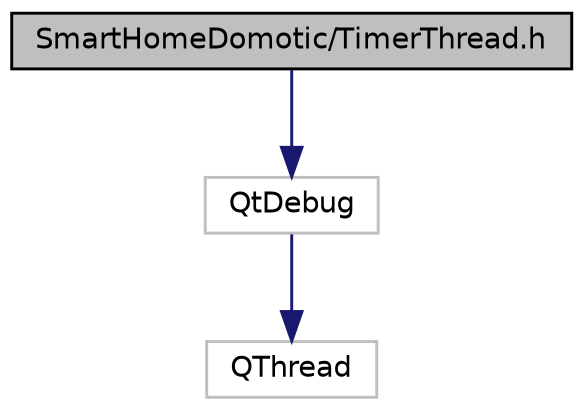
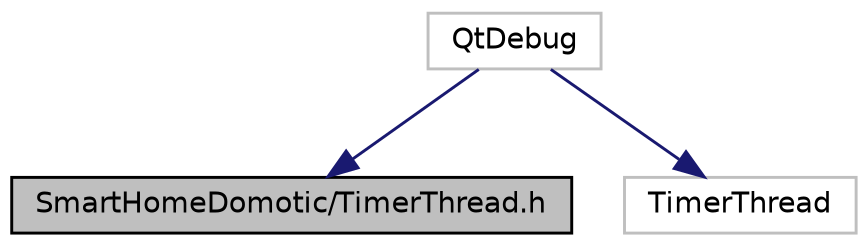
(292, 108) -> (416, 114)
(292, 369) -> (740, 205)
